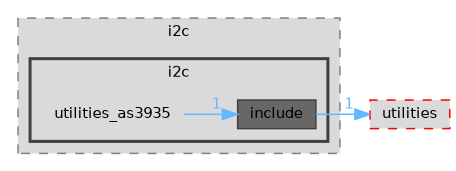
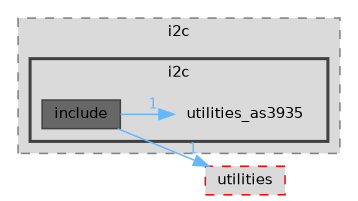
(203, 114) -> (140, 114)
